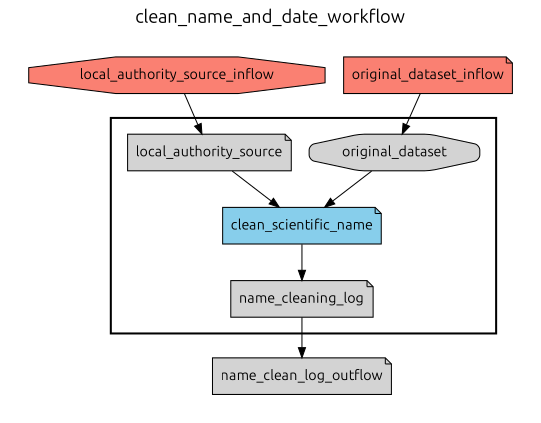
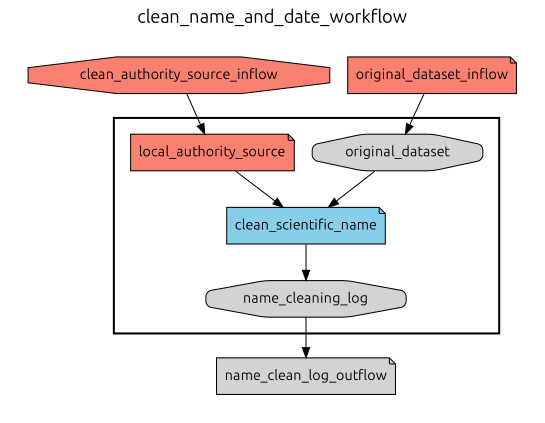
(177, 75) -> (179, 75)
(209, 152) -> (212, 152)
(302, 299) -> (306, 299)
